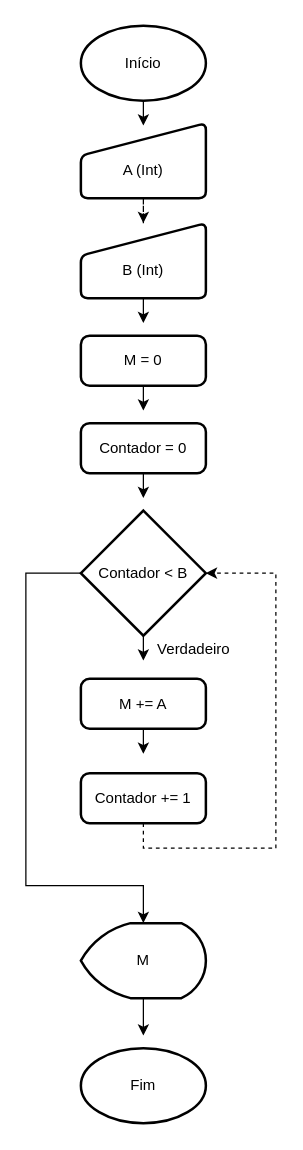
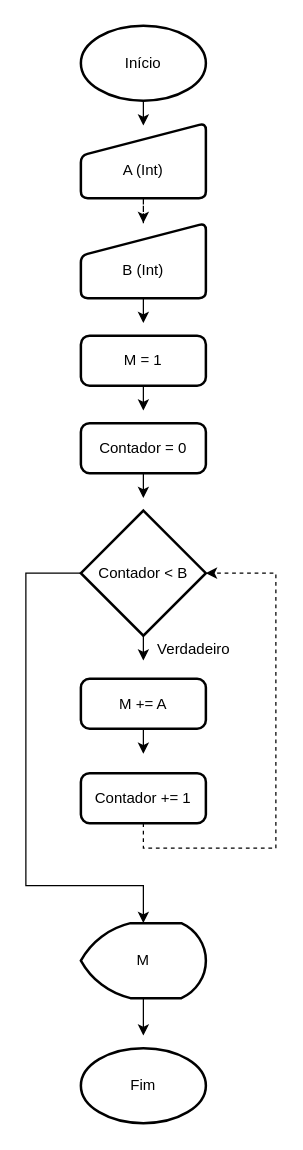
(143, 361) -> (143, 361)
